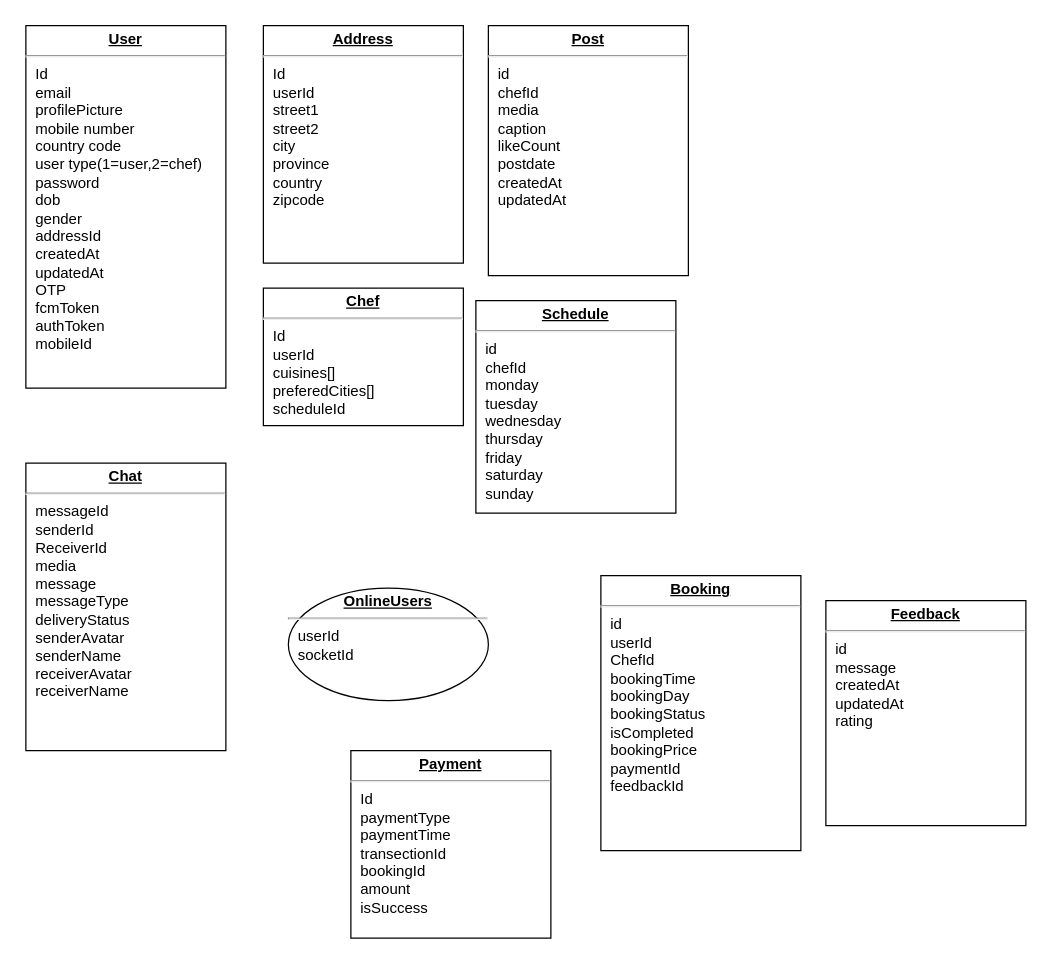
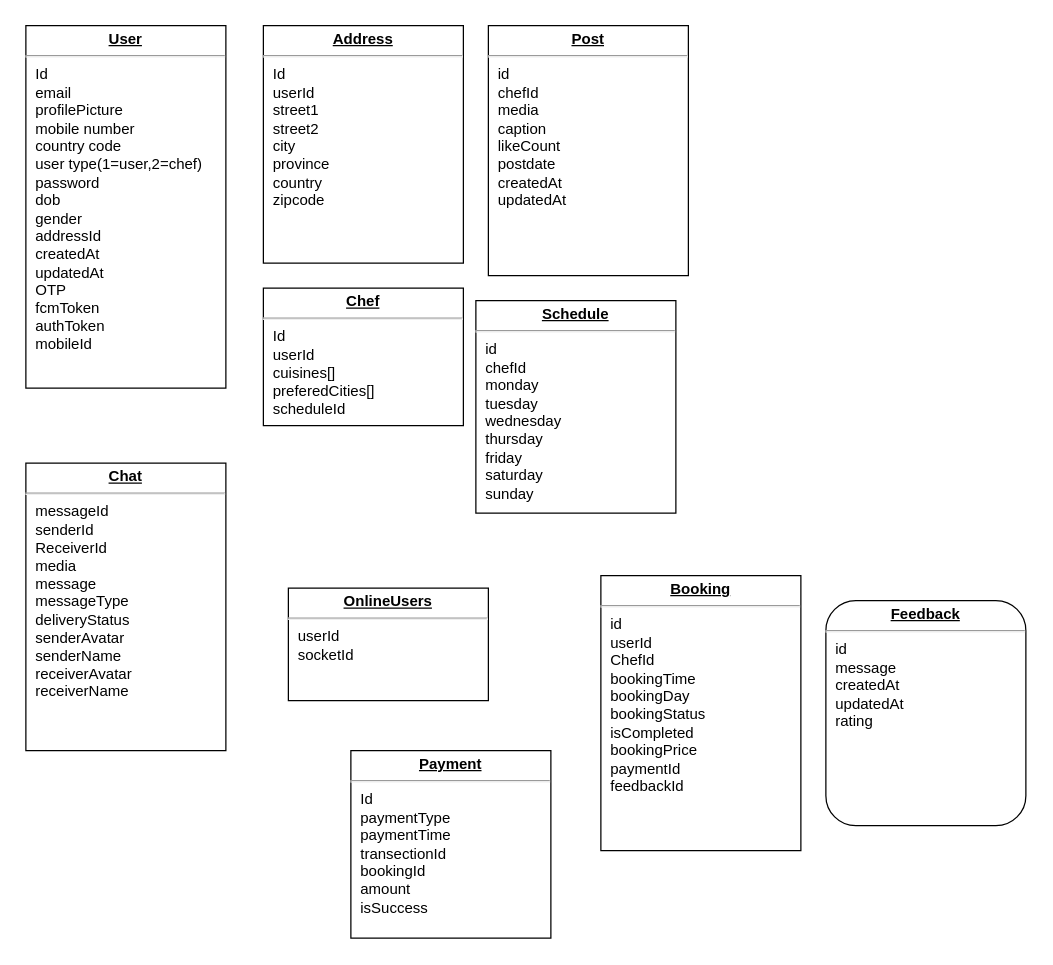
(388, 644) -> (388, 644)
(926, 713) -> (926, 713)
